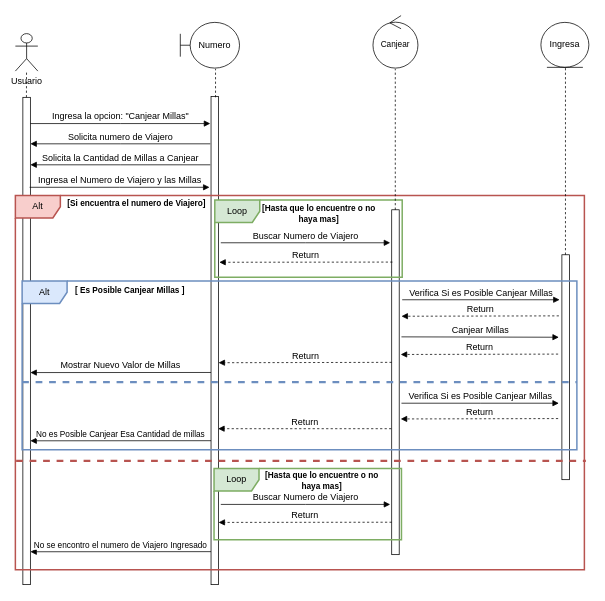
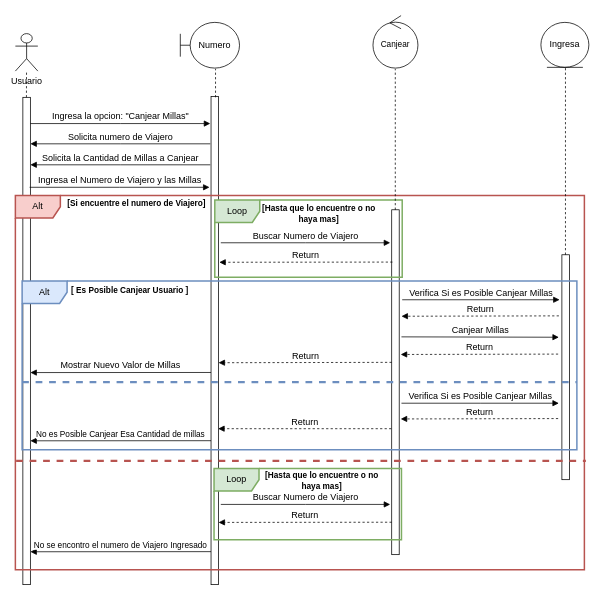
(137, 204) -> (137, 204)
(130, 291) -> (130, 291)
